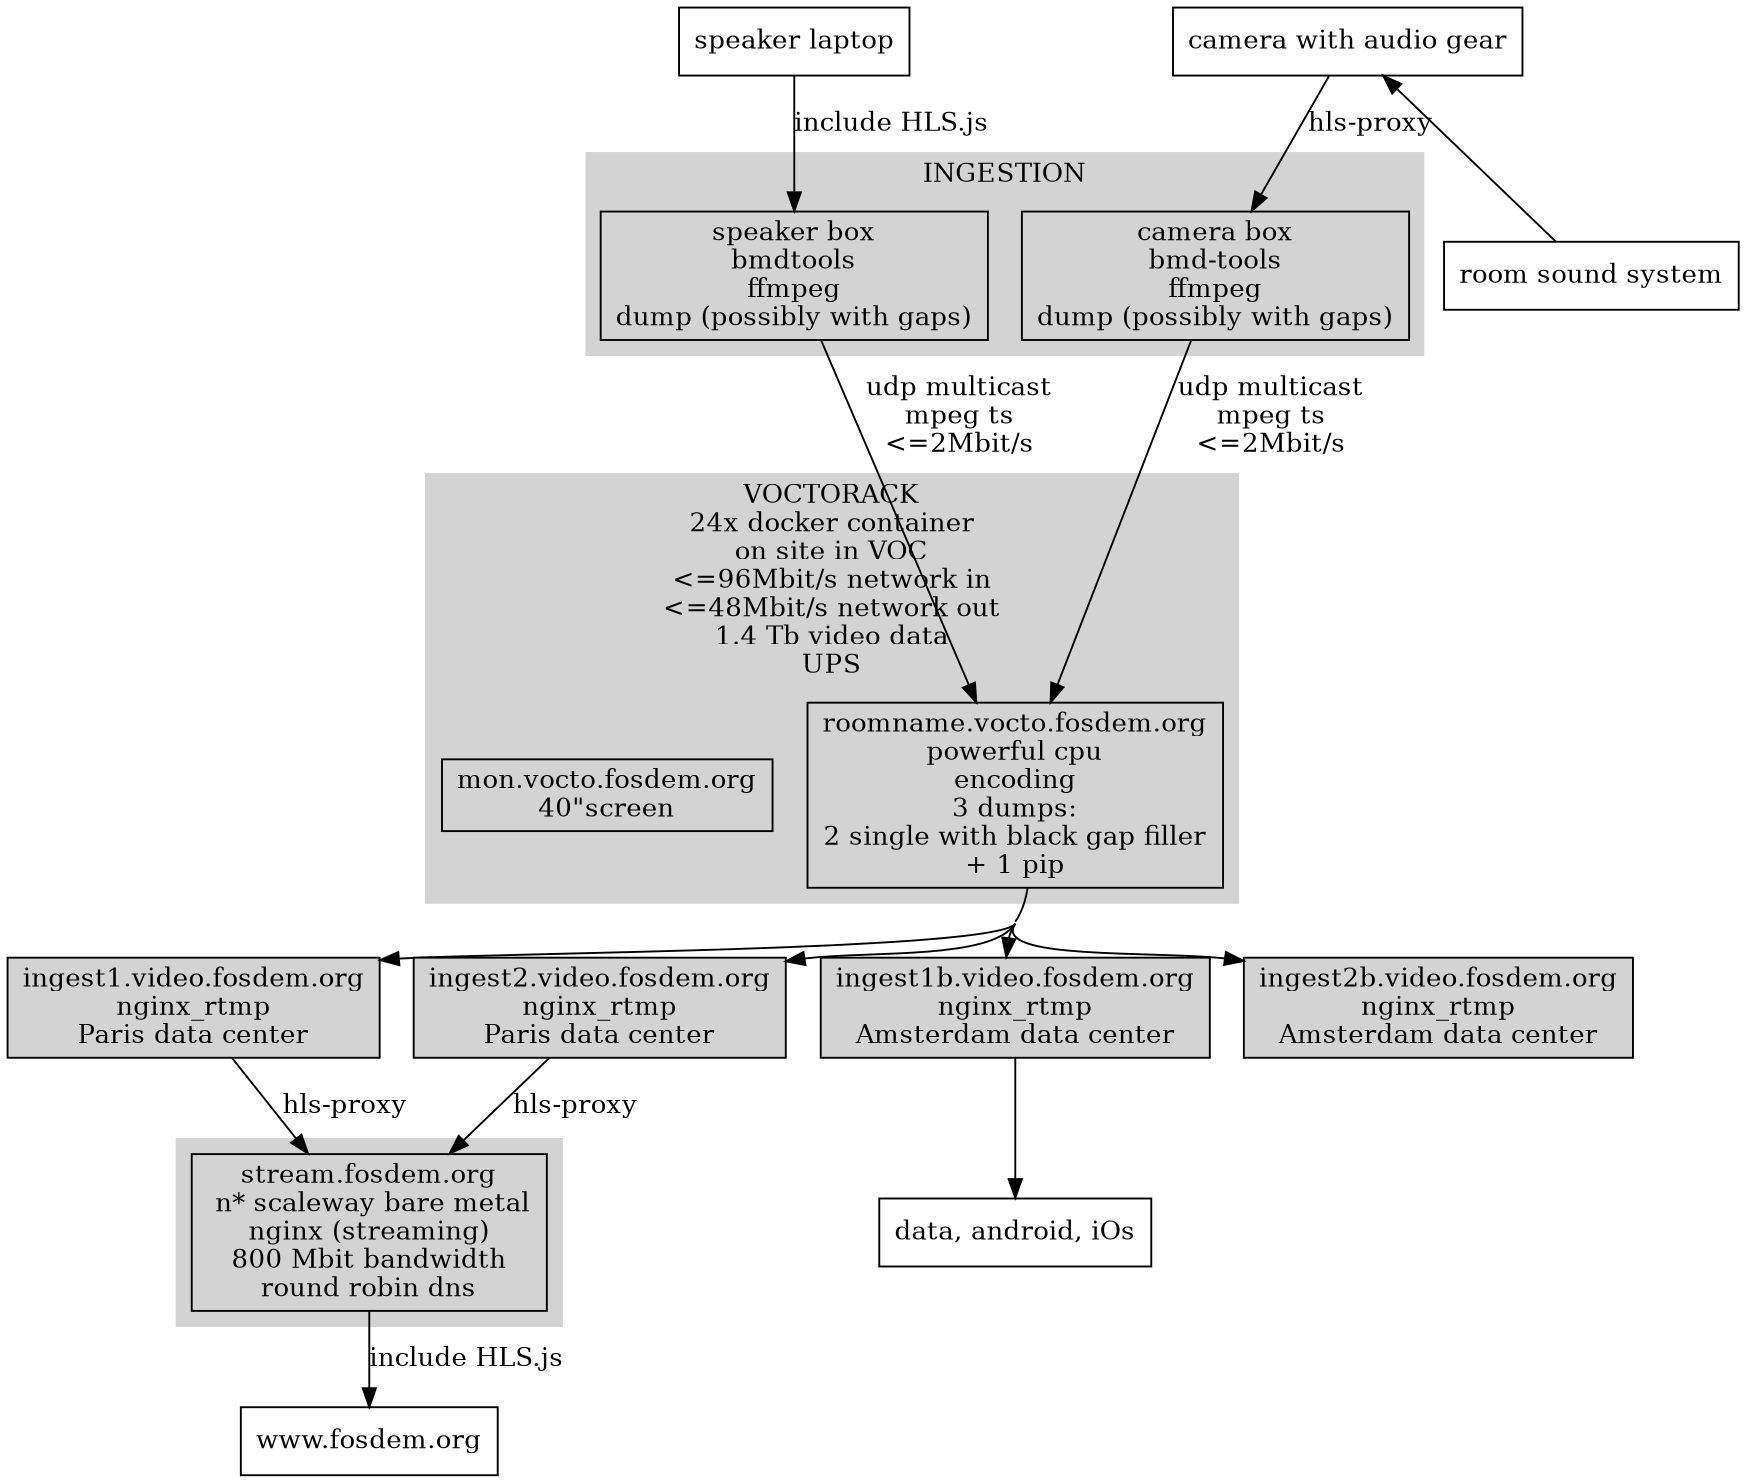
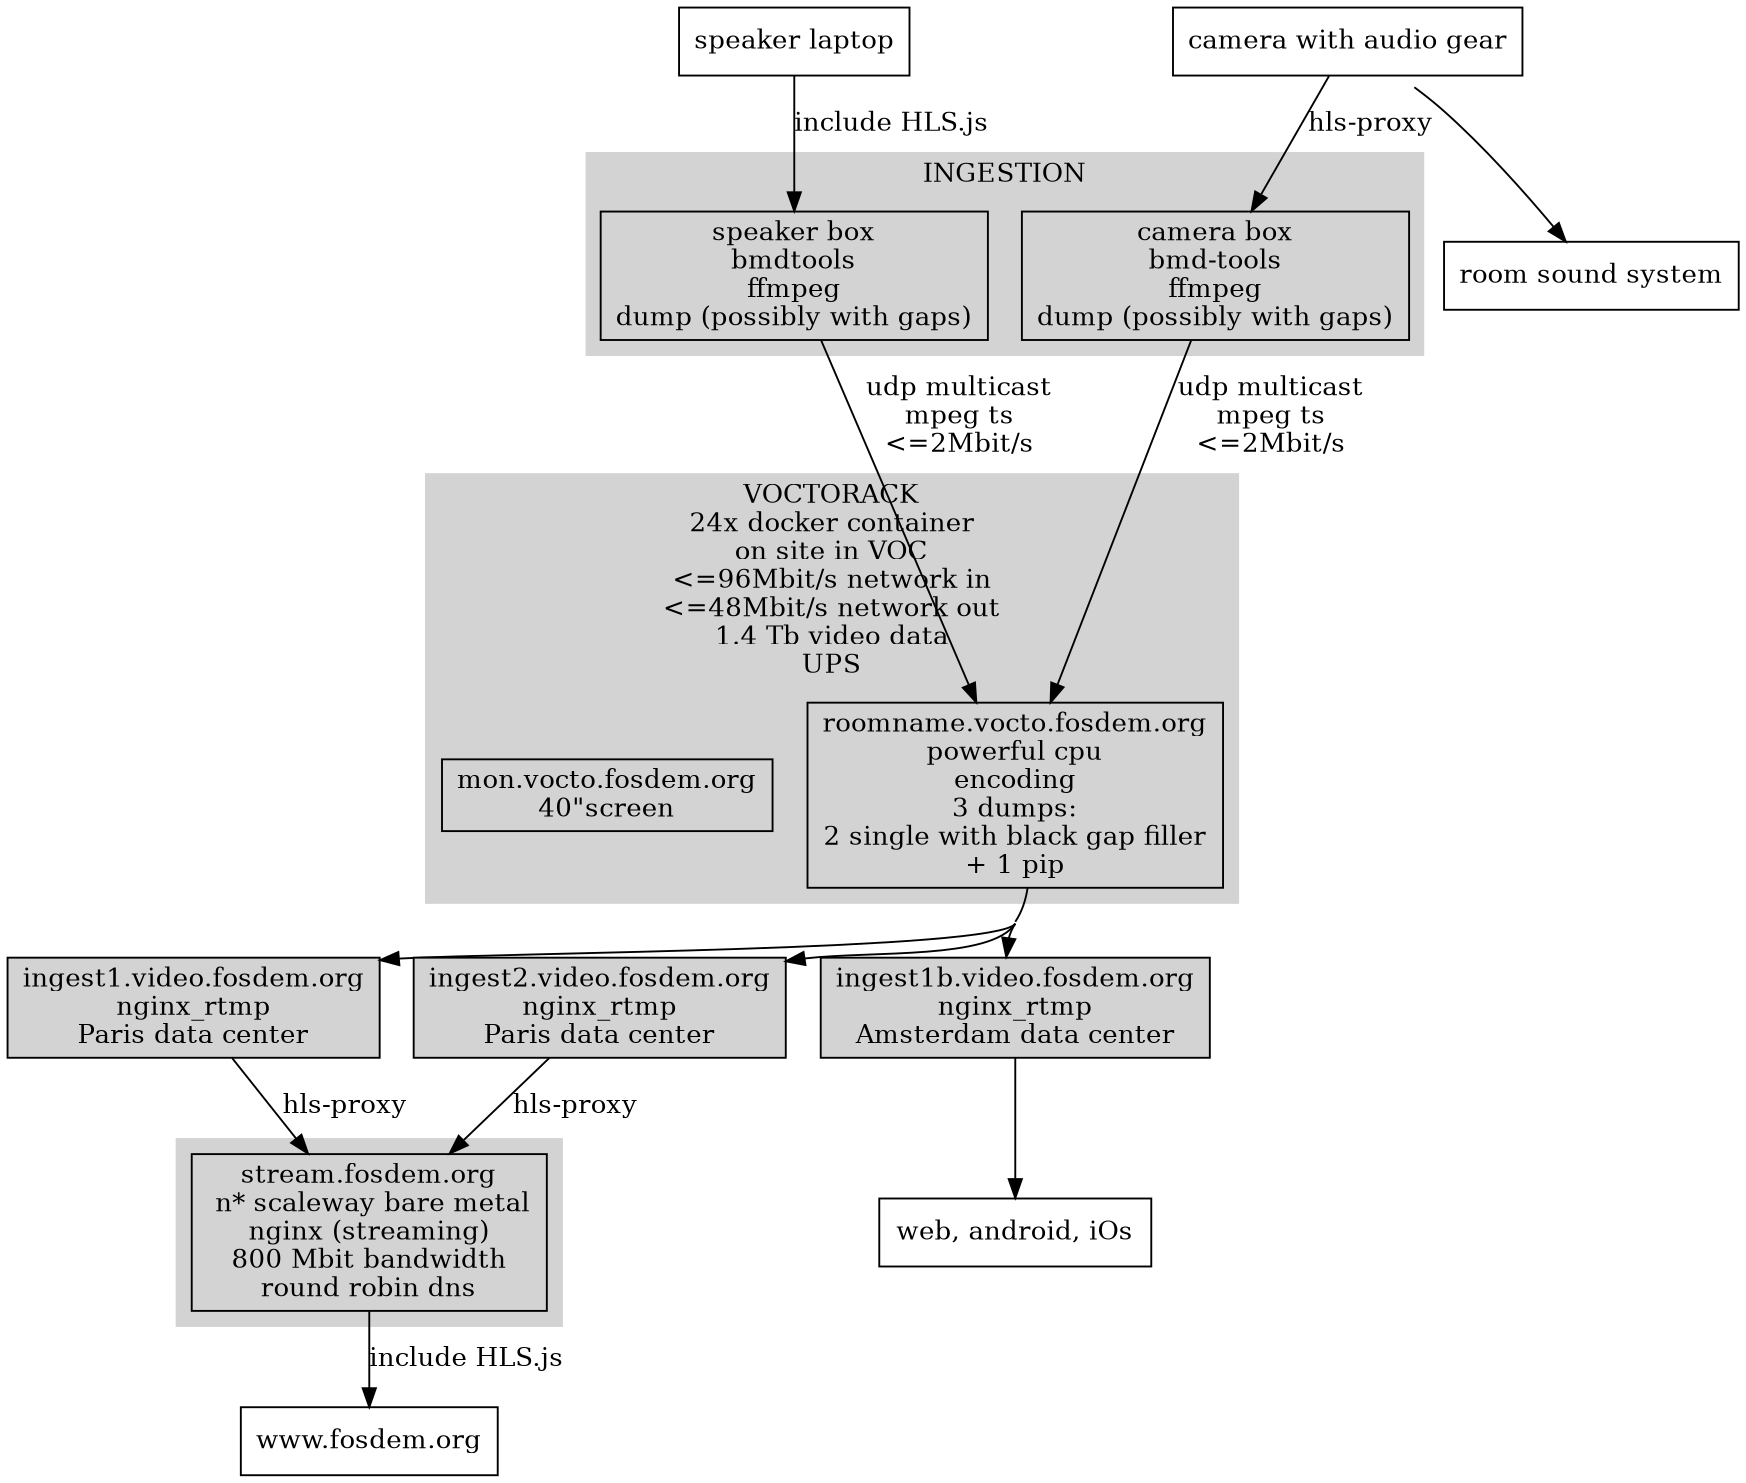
(1477, 165) -> (1488, 153)
(1438, 1008) -> none
(1015, 1232) -> (1015, 1232)
